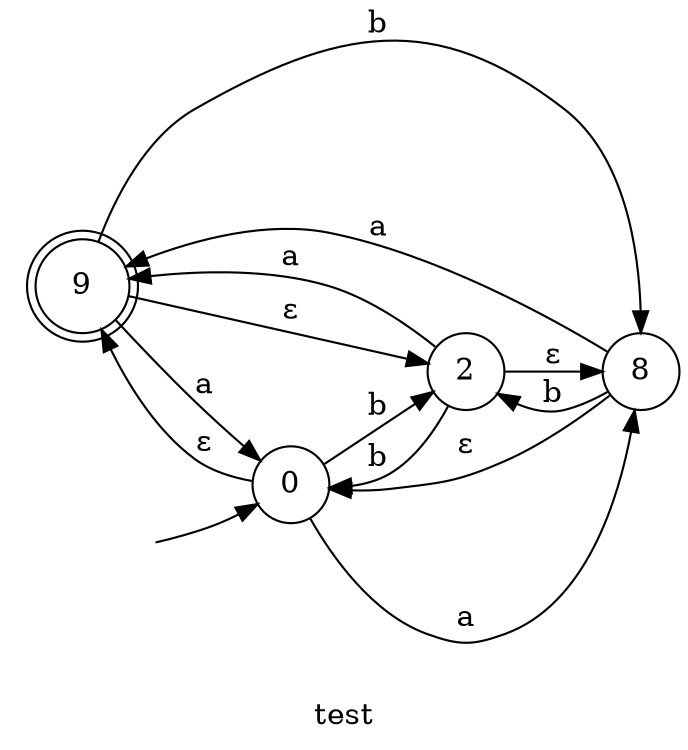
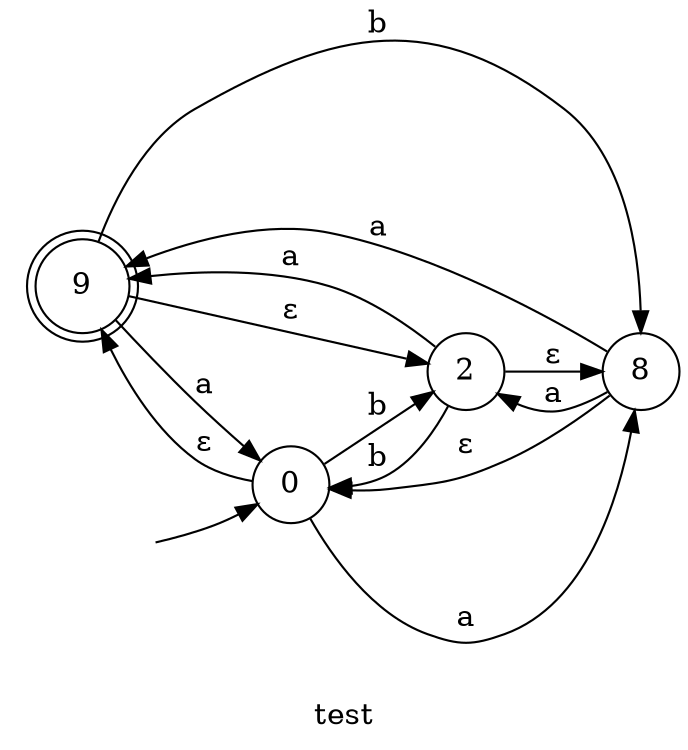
(554, 394) -> (554, 394)
